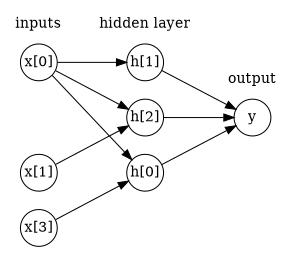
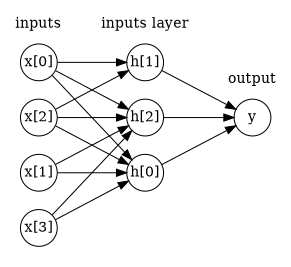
(145, 24) -> (145, 24)
none -> (39, 118)
none -> (83, 173)
none -> (85, 180)
